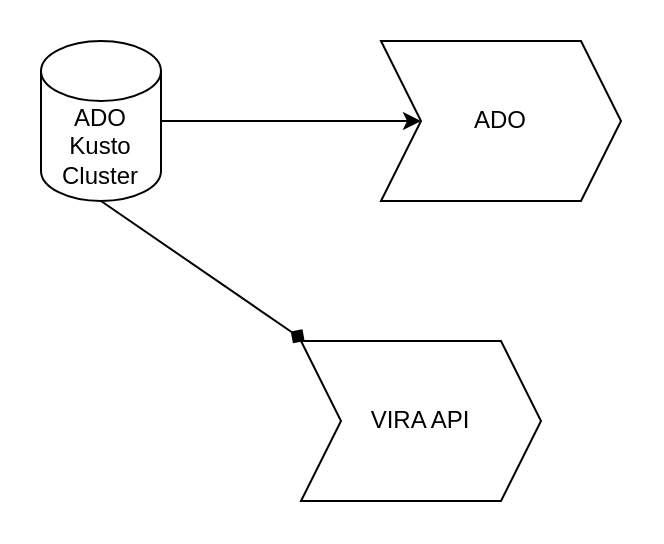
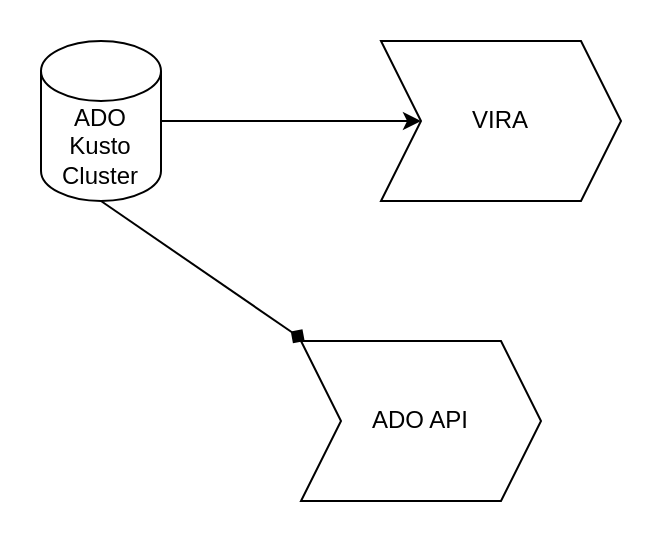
(501, 121) -> (501, 121)
(421, 421) -> (421, 421)
